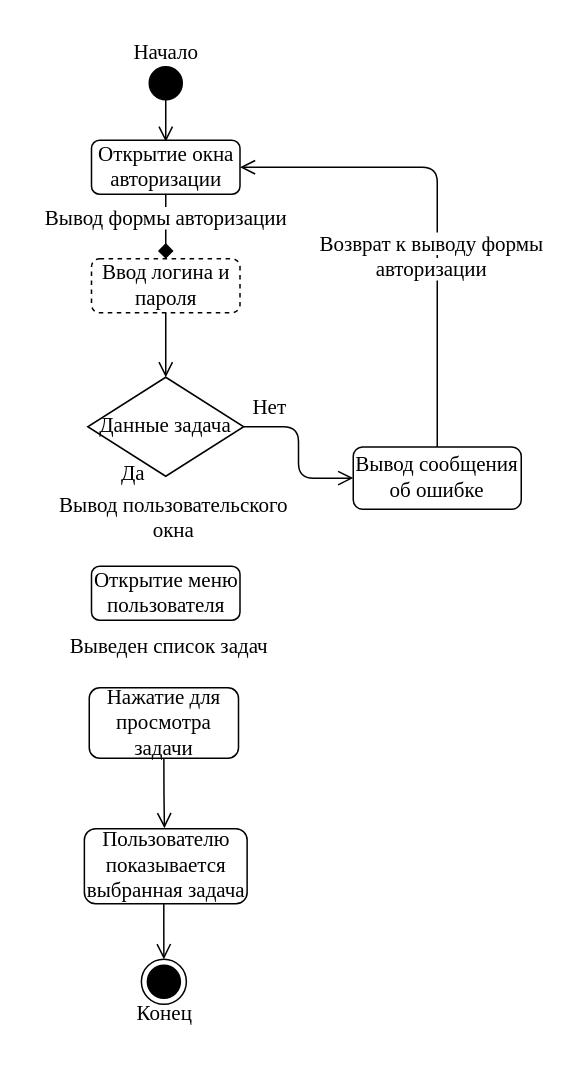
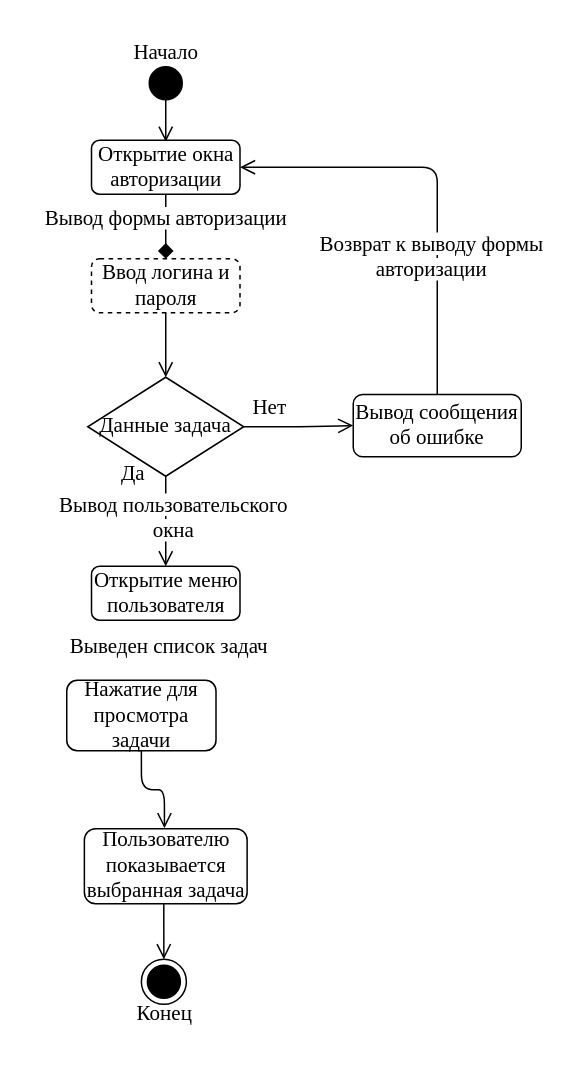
(437, 478) -> (437, 426)
none -> (166, 551)
(164, 723) -> (141, 716)
